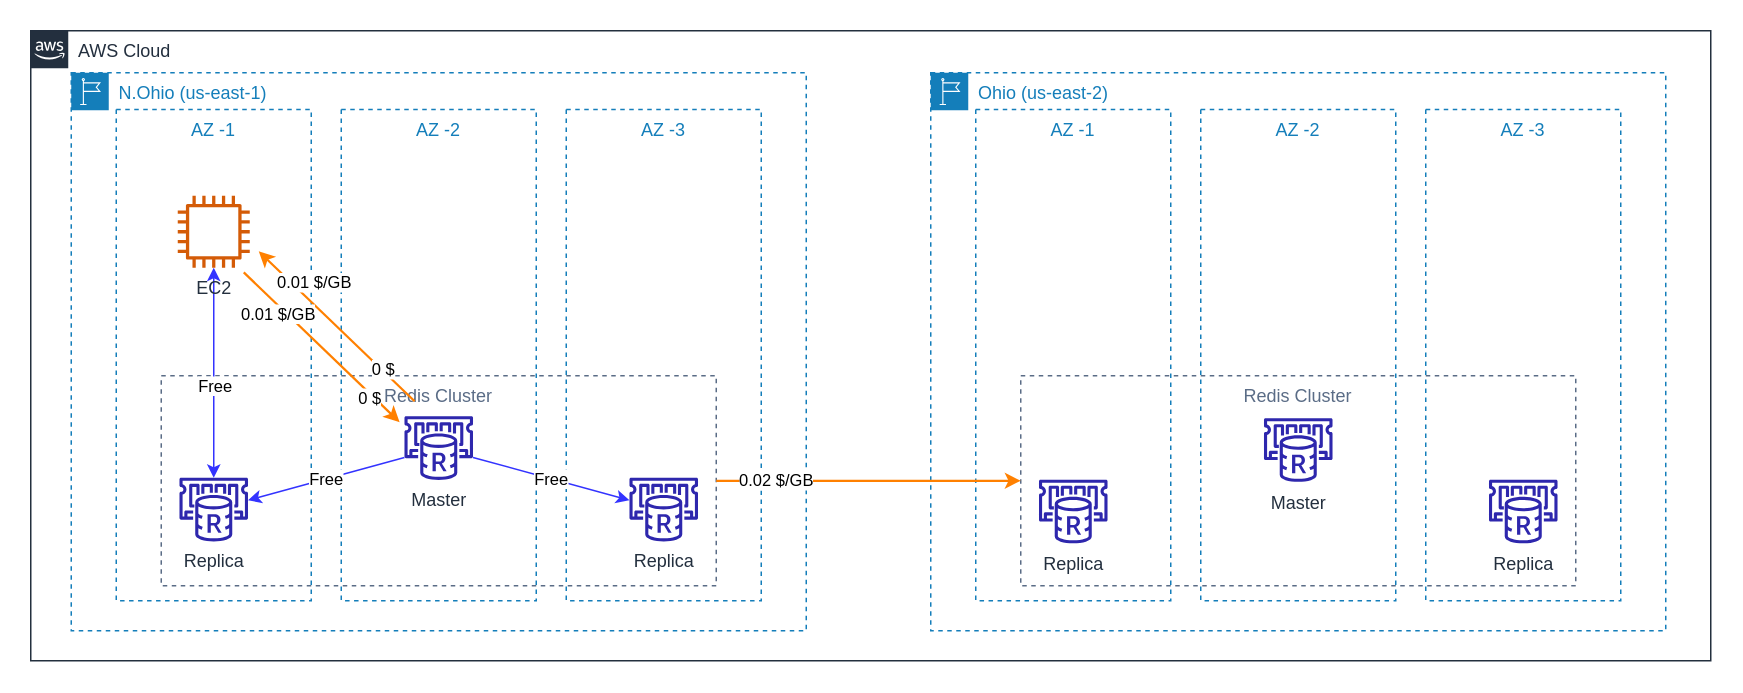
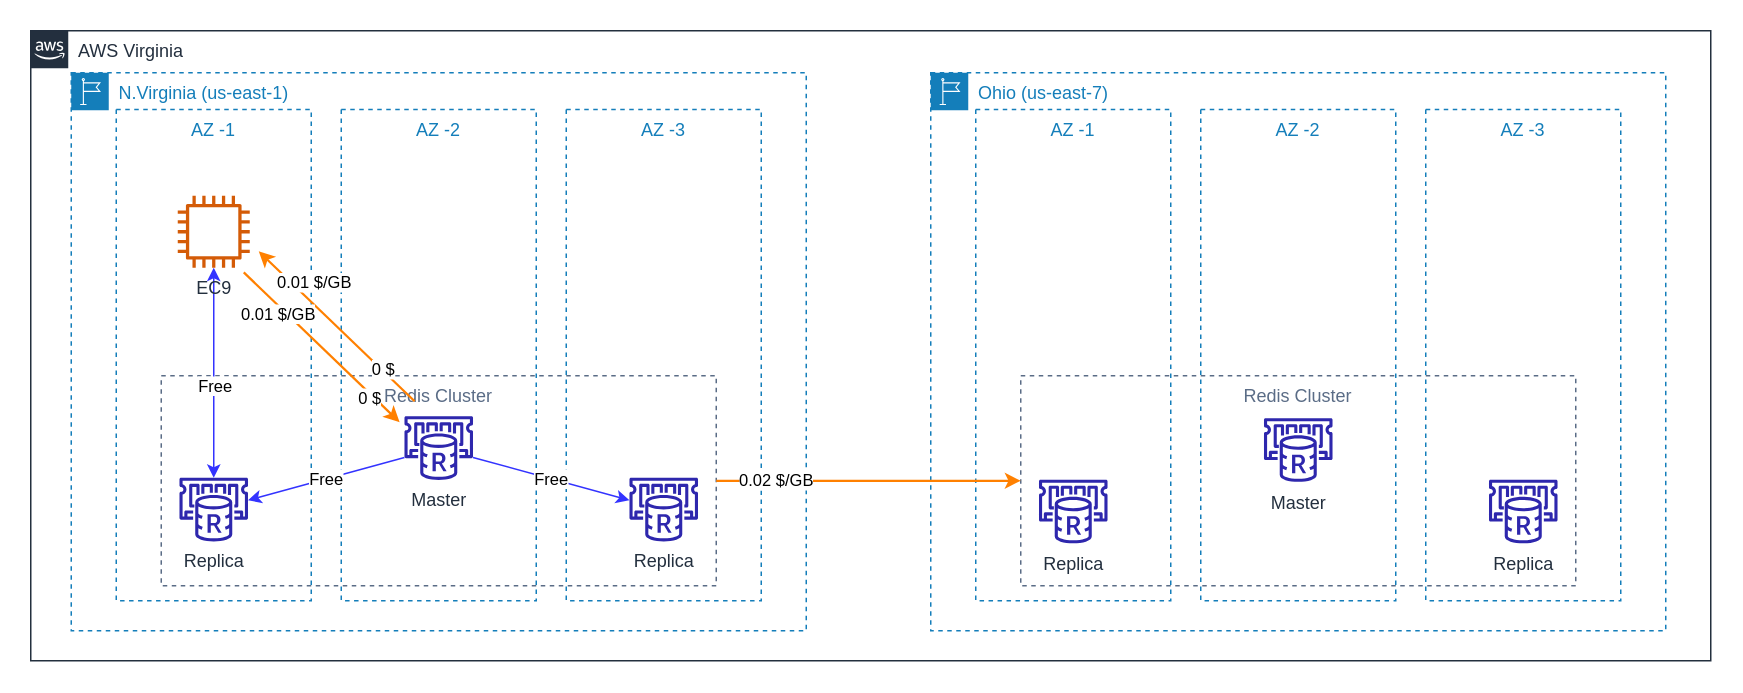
(119, 52) -> (130, 52)
(203, 94) -> (218, 94)
(1055, 94) -> (1055, 94)
(215, 289) -> (215, 289)
